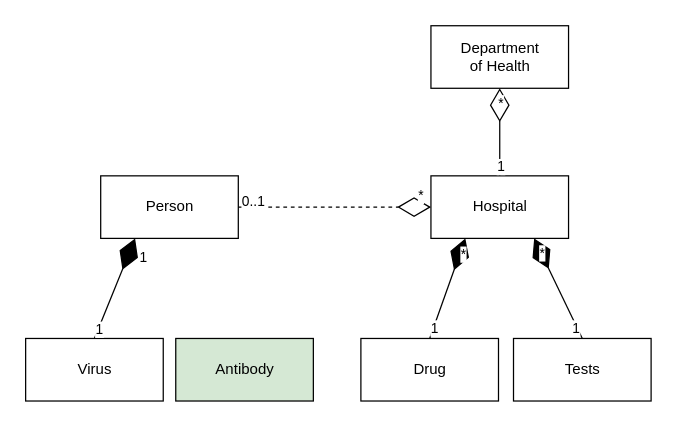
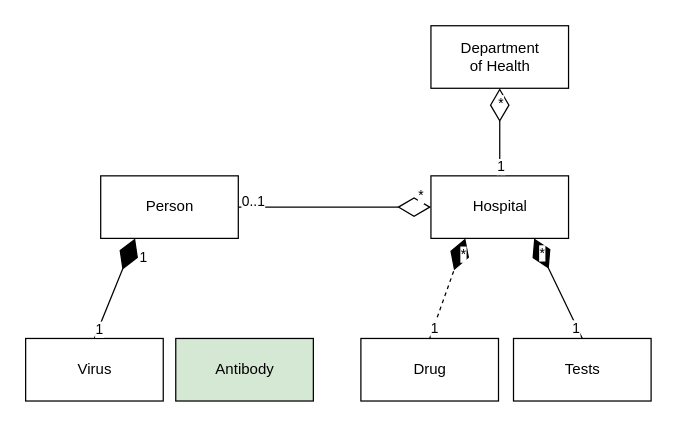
(330, 207) -> (330, 207)
(445, 295) -> (445, 295)
